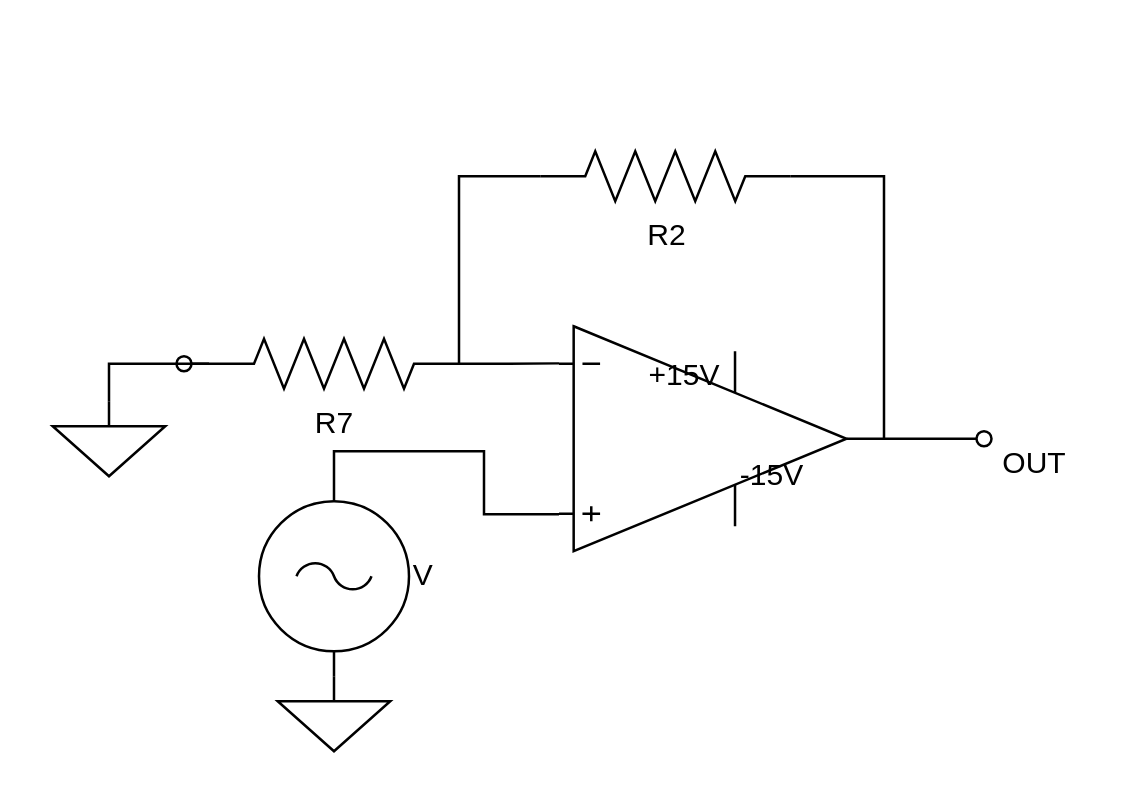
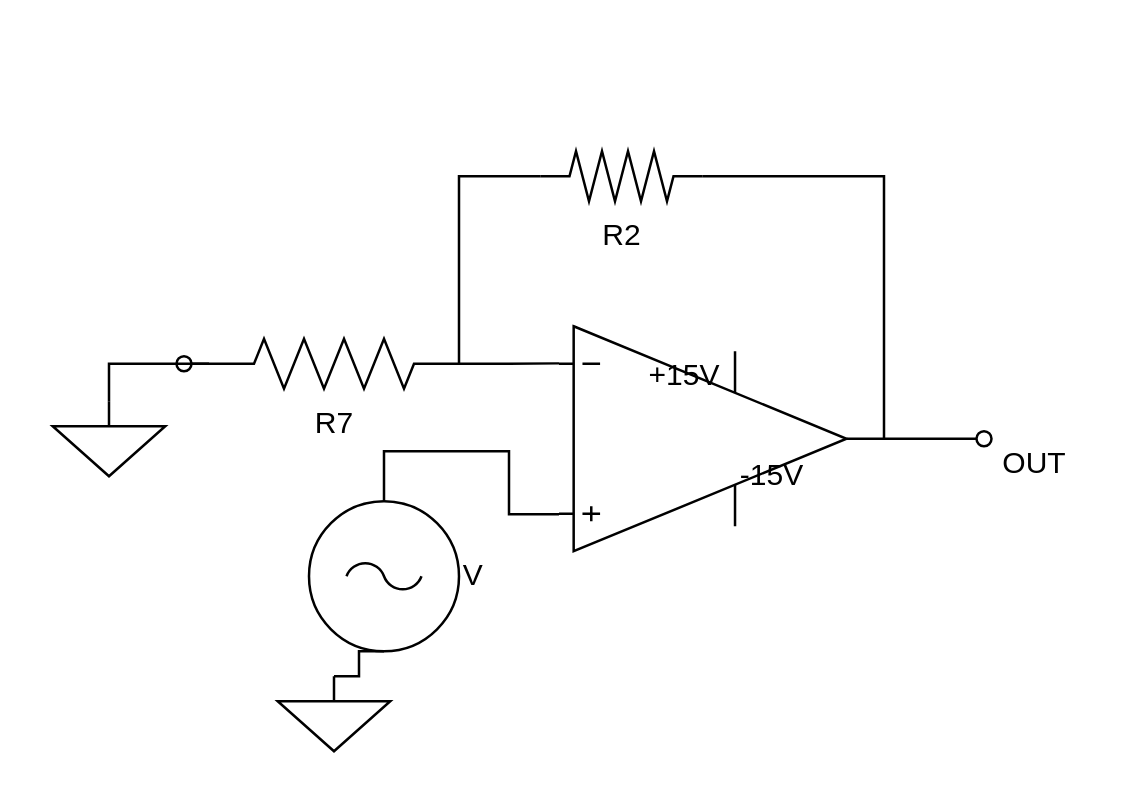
(665, 176) -> (621, 176)
(334, 576) -> (384, 576)
